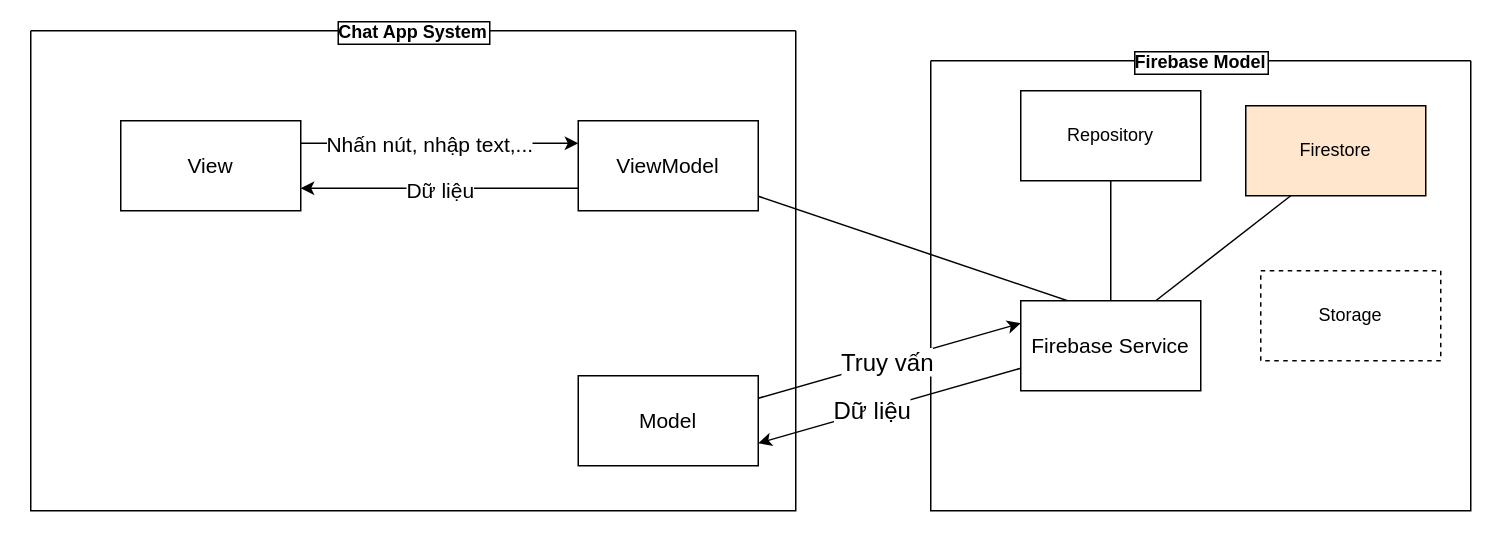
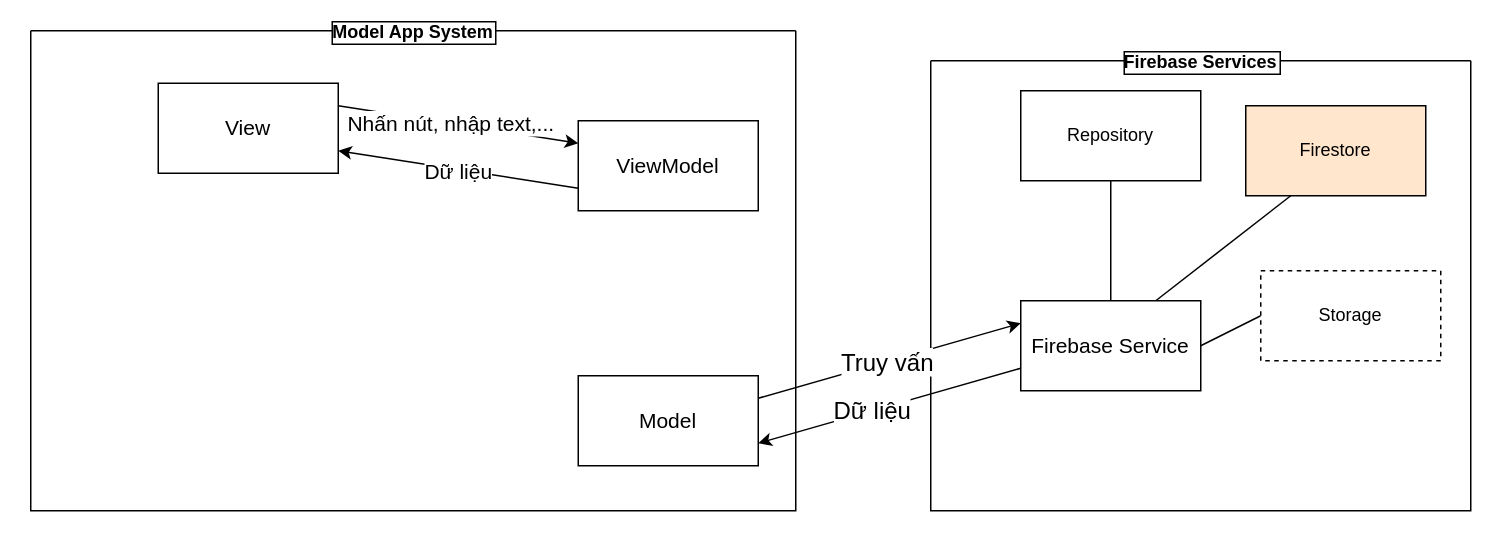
(413, 32) -> (413, 32)
(1200, 62) -> (1200, 62)
(211, 166) -> (248, 128)
(913, 248) -> (1230, 331)
